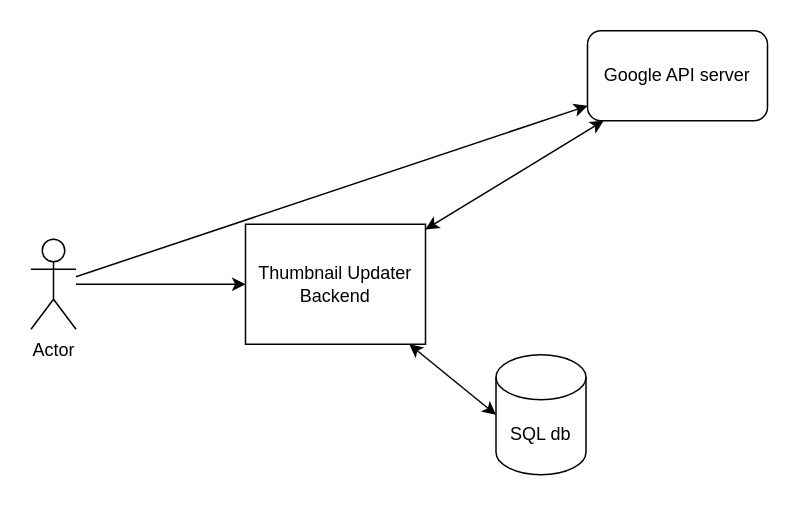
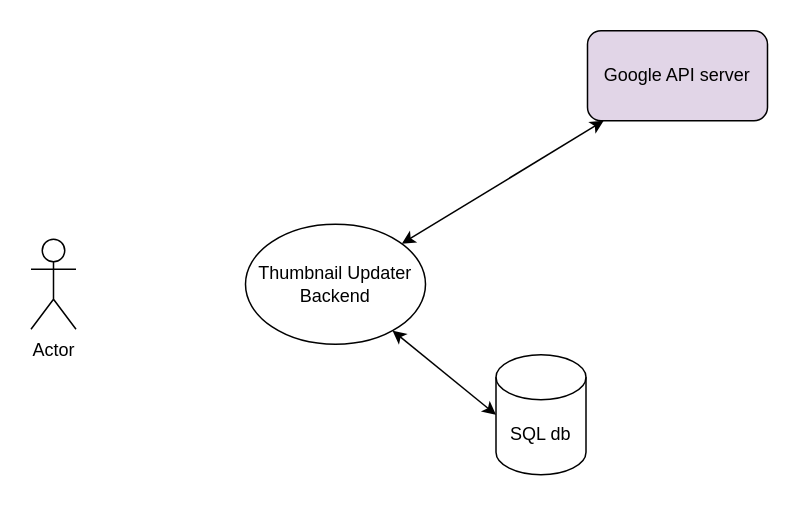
(677, 76) -> (677, 76)
(326, 193) -> none
(155, 284) -> none
(335, 284) -> (335, 284)
